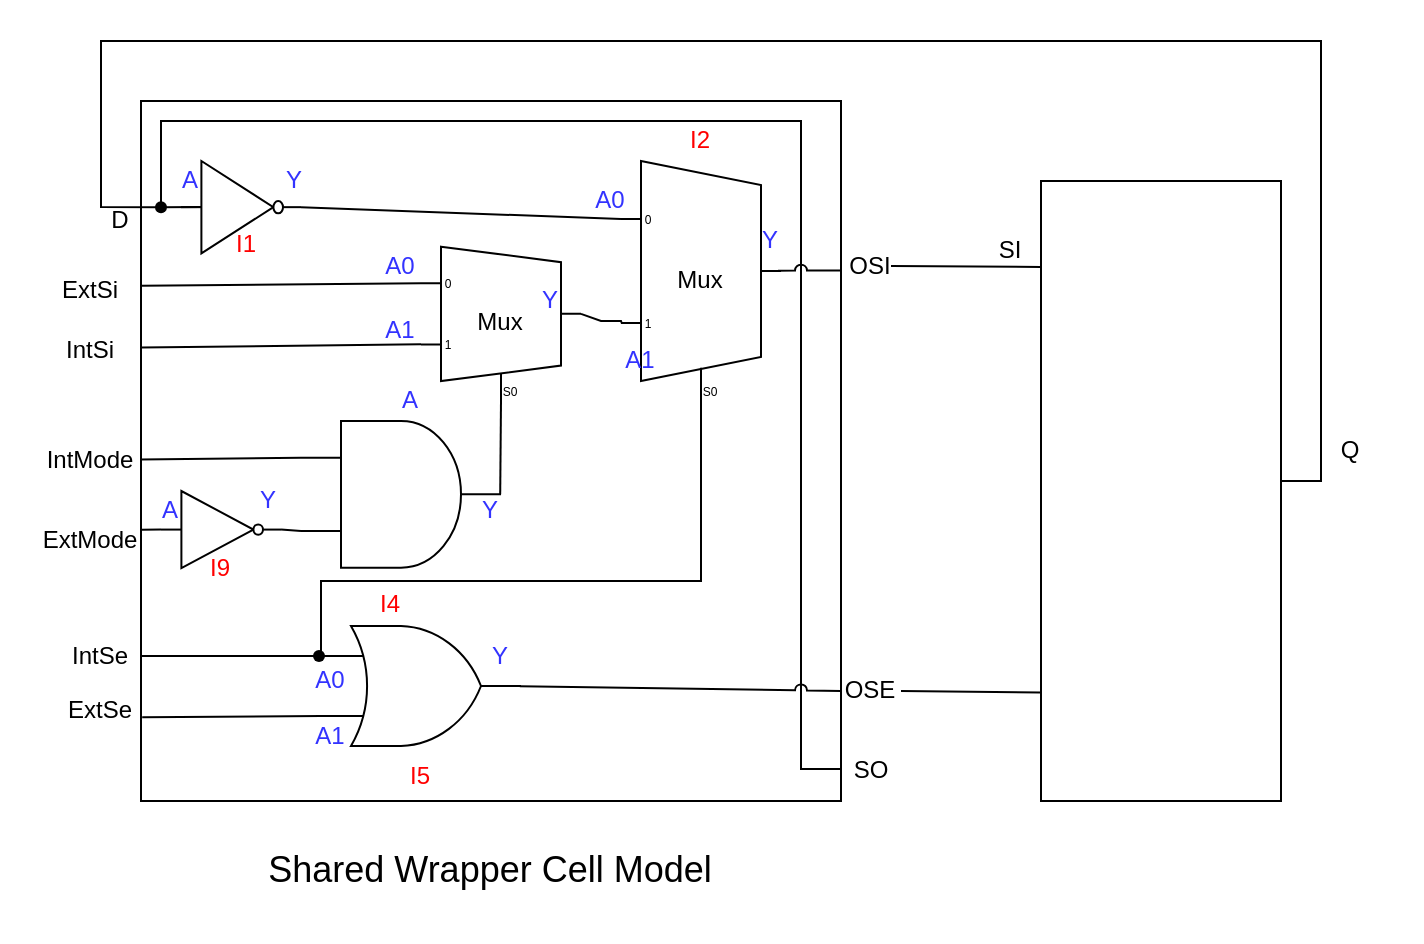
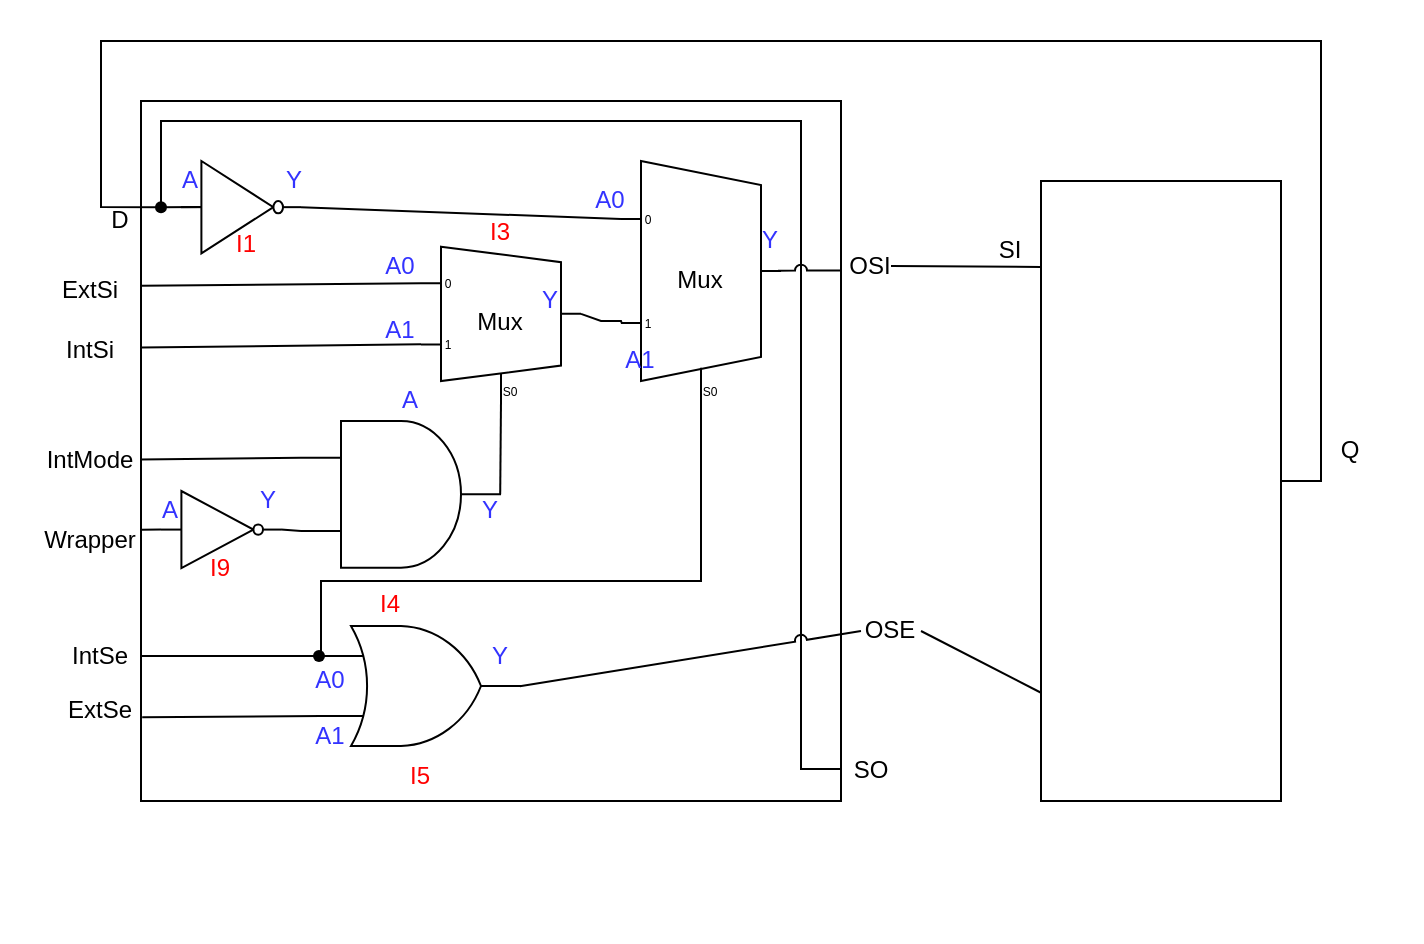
(701, 141) -> none
none -> (501, 234)
(91, 541) -> (91, 541)
(871, 691) -> (891, 631)
(491, 871) -> none
